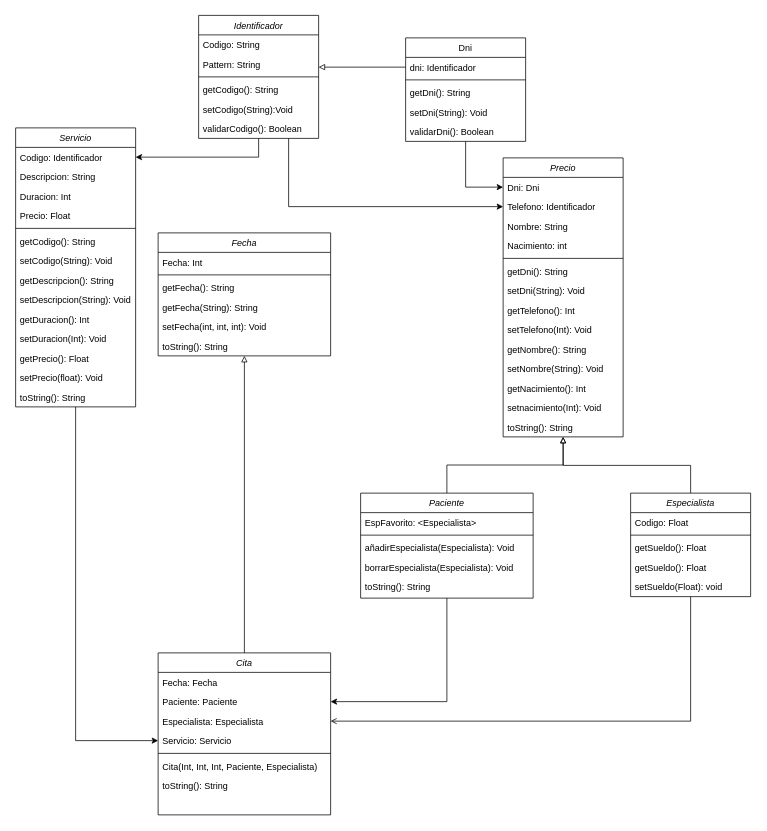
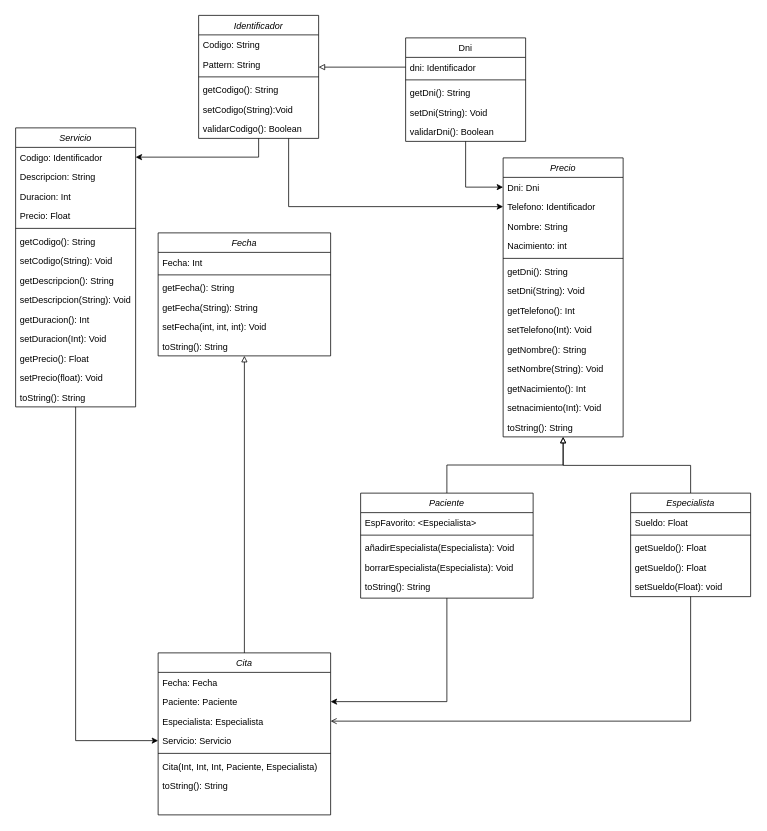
(663, 523) -> (663, 523)
